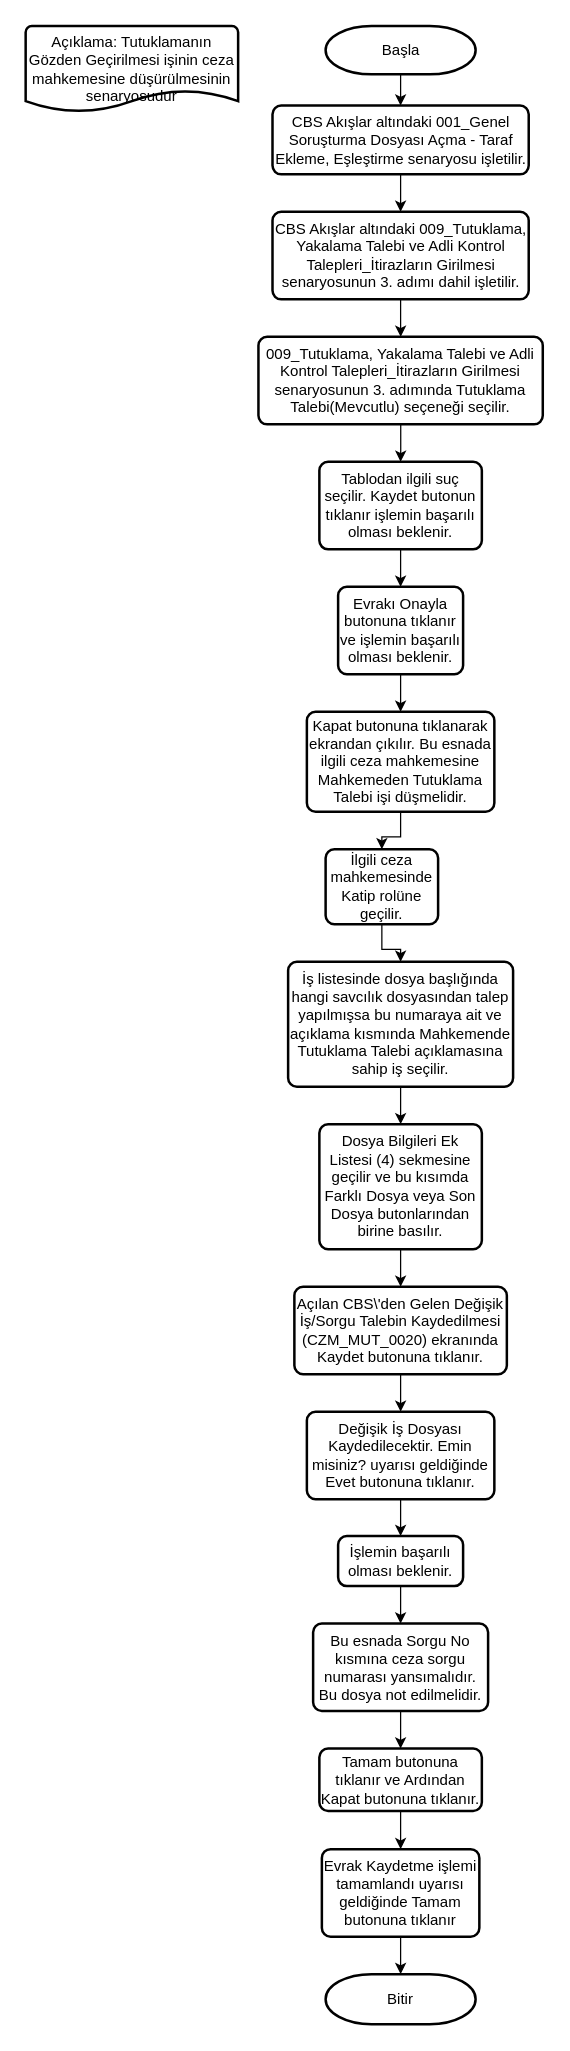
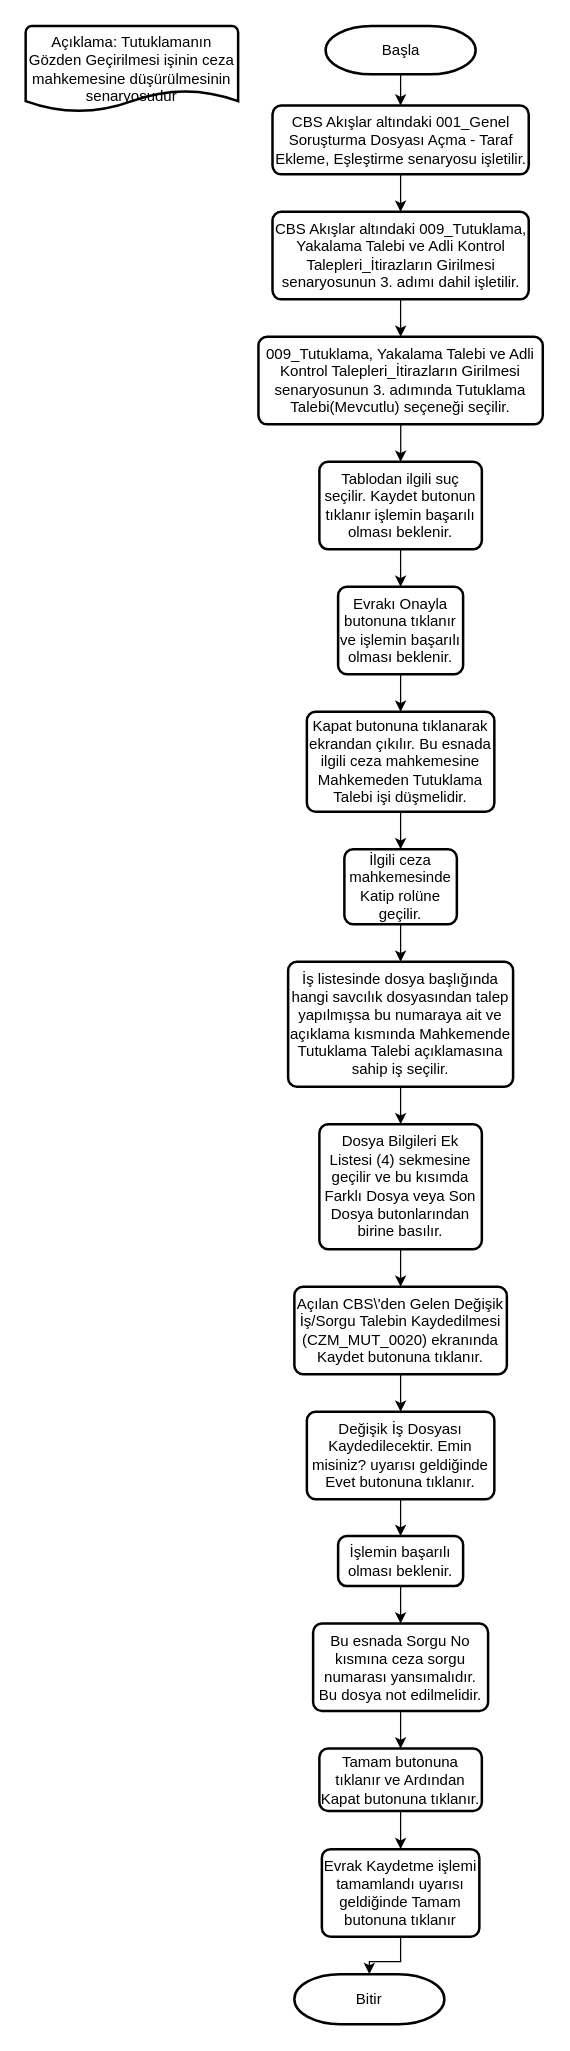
(382, 887) -> (401, 887)
(401, 1999) -> (369, 1999)
